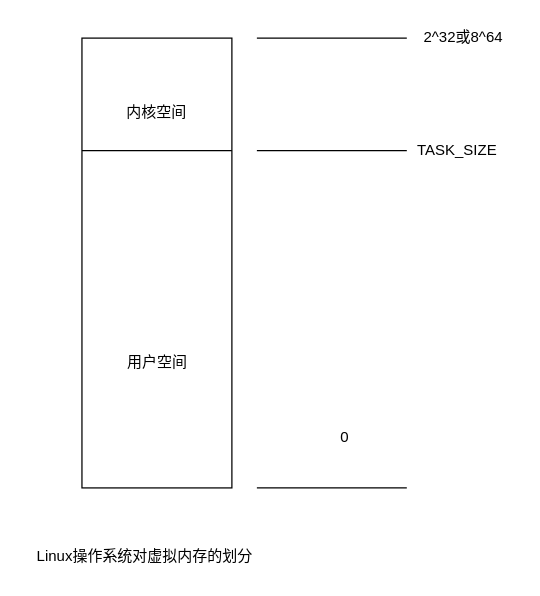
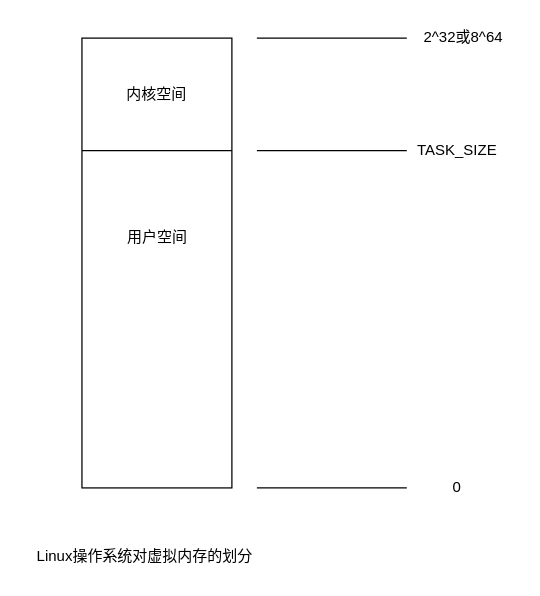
(157, 113) -> (157, 94)
(157, 363) -> (157, 238)
(344, 438) -> (457, 488)
